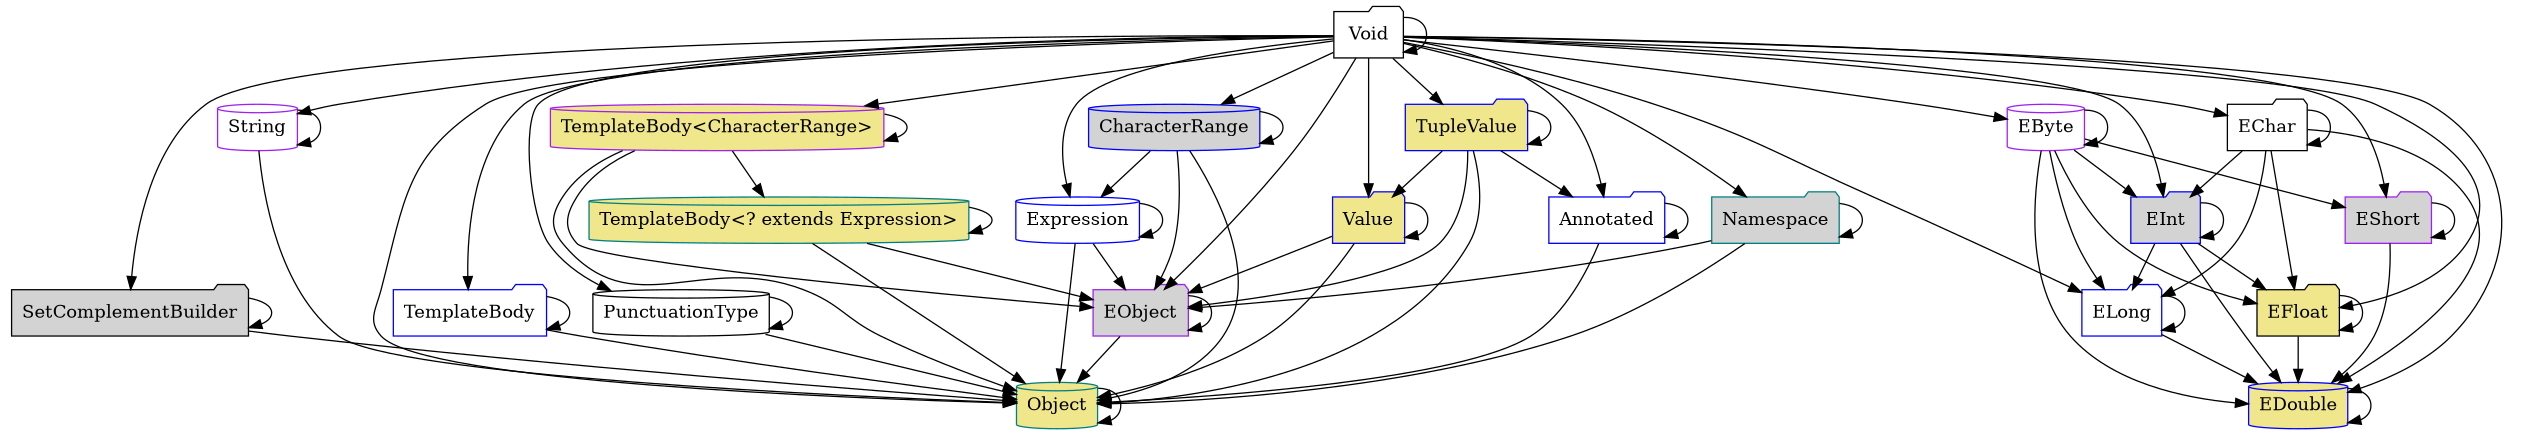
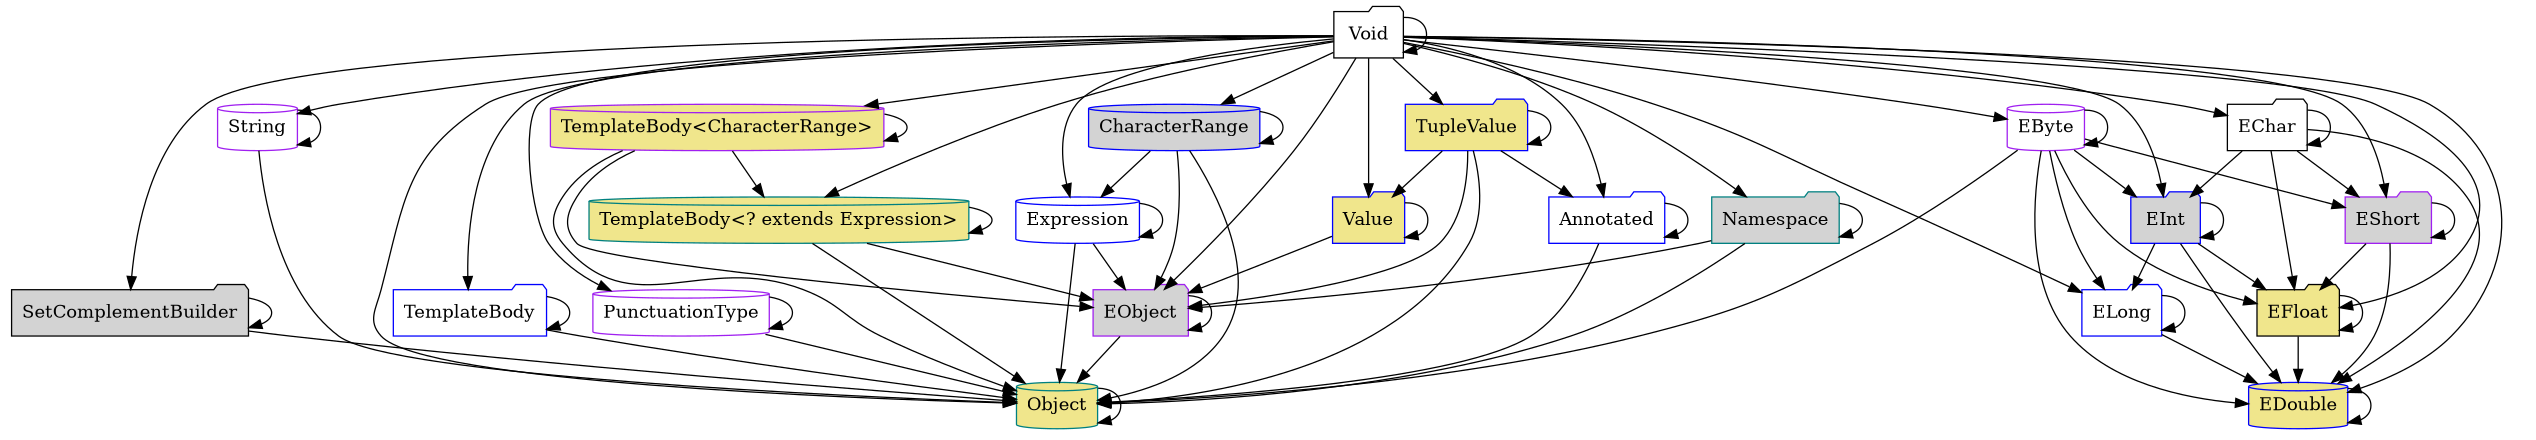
none -> (1067, 102)
(2241, 235) -> (2323, 170)
none -> (2348, 262)
(681, 313) -> (681, 313)
(1249, 346) -> (1586, 348)
